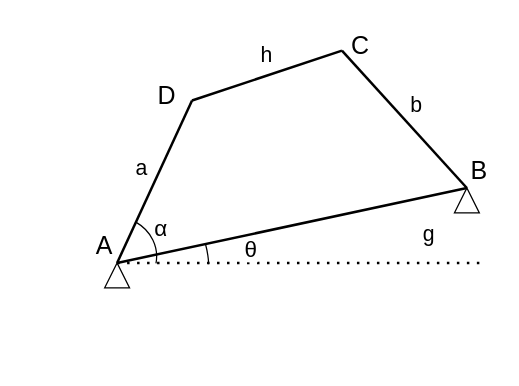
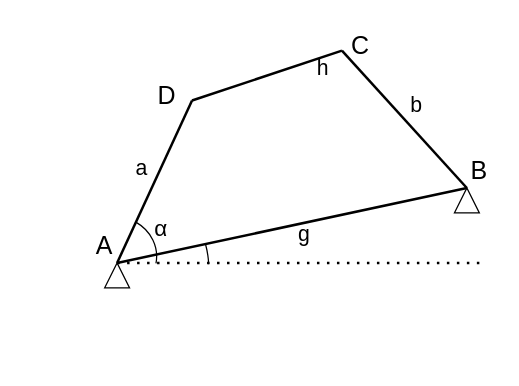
(267, 57) -> (323, 69)
(429, 236) -> (304, 236)
(251, 251) -> none
